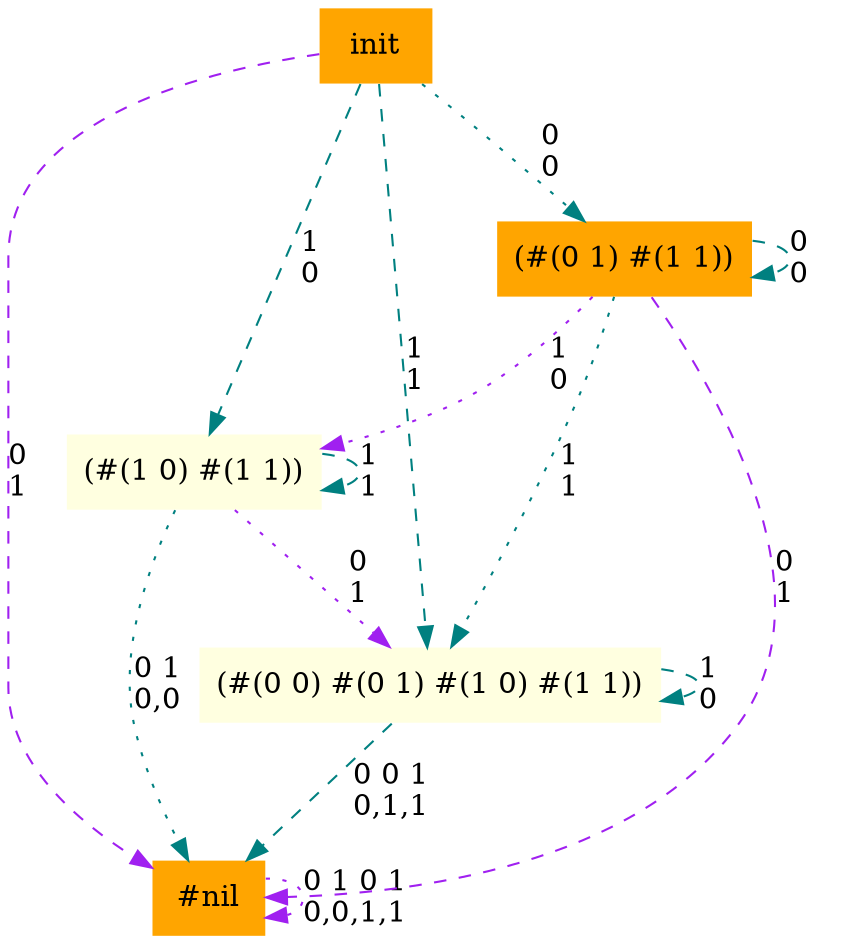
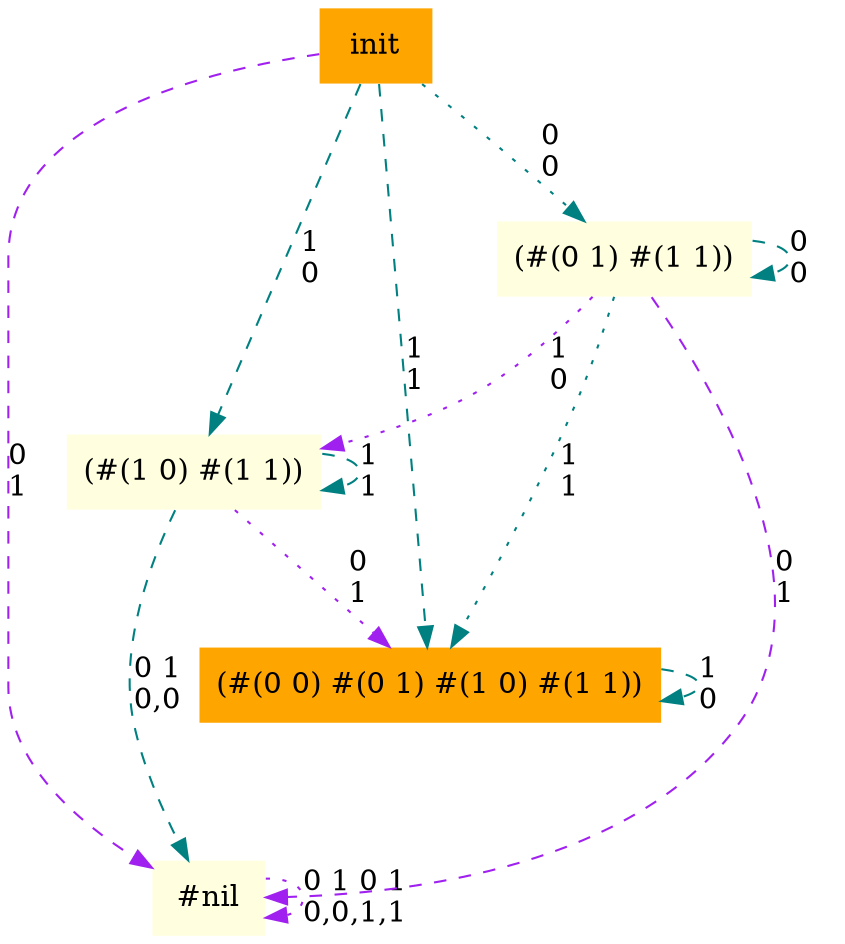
(625, 259) -> (625, 259)
(130, 676) -> (130, 676)
(430, 685) -> (430, 685)
(327, 785) -> none
(209, 898) -> (209, 898)
